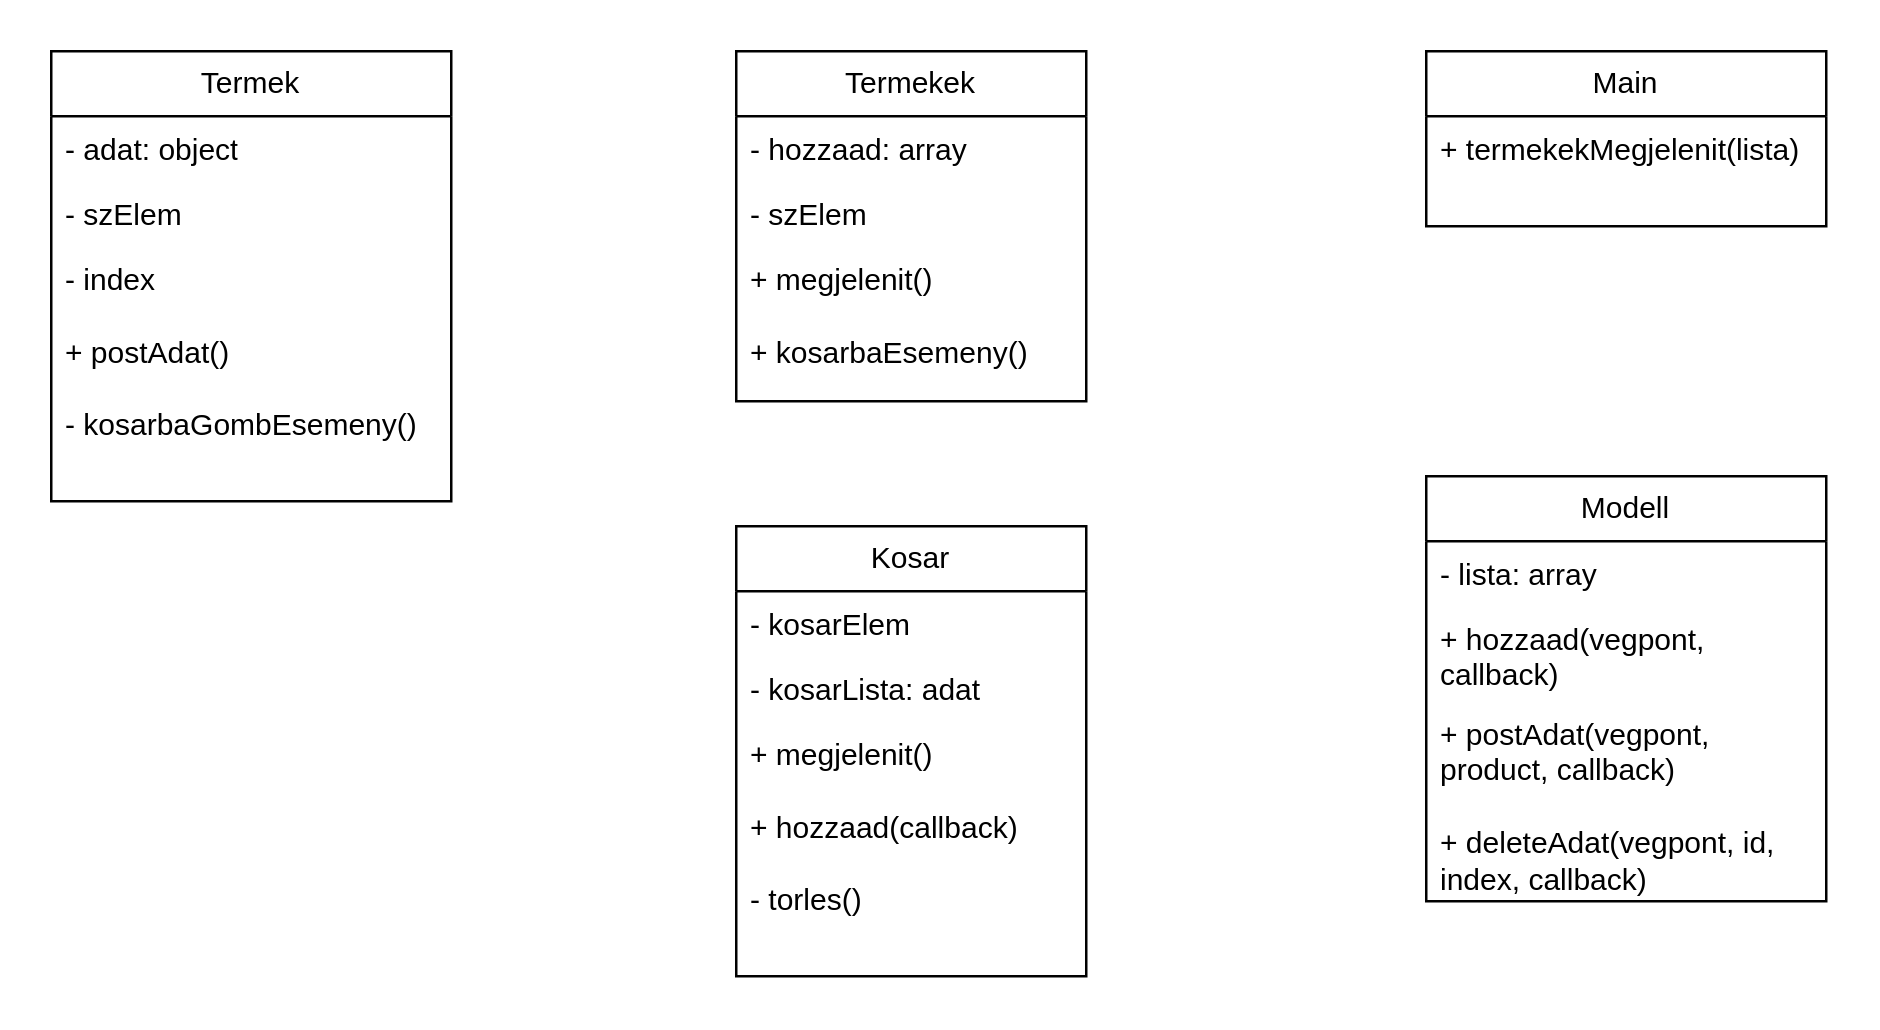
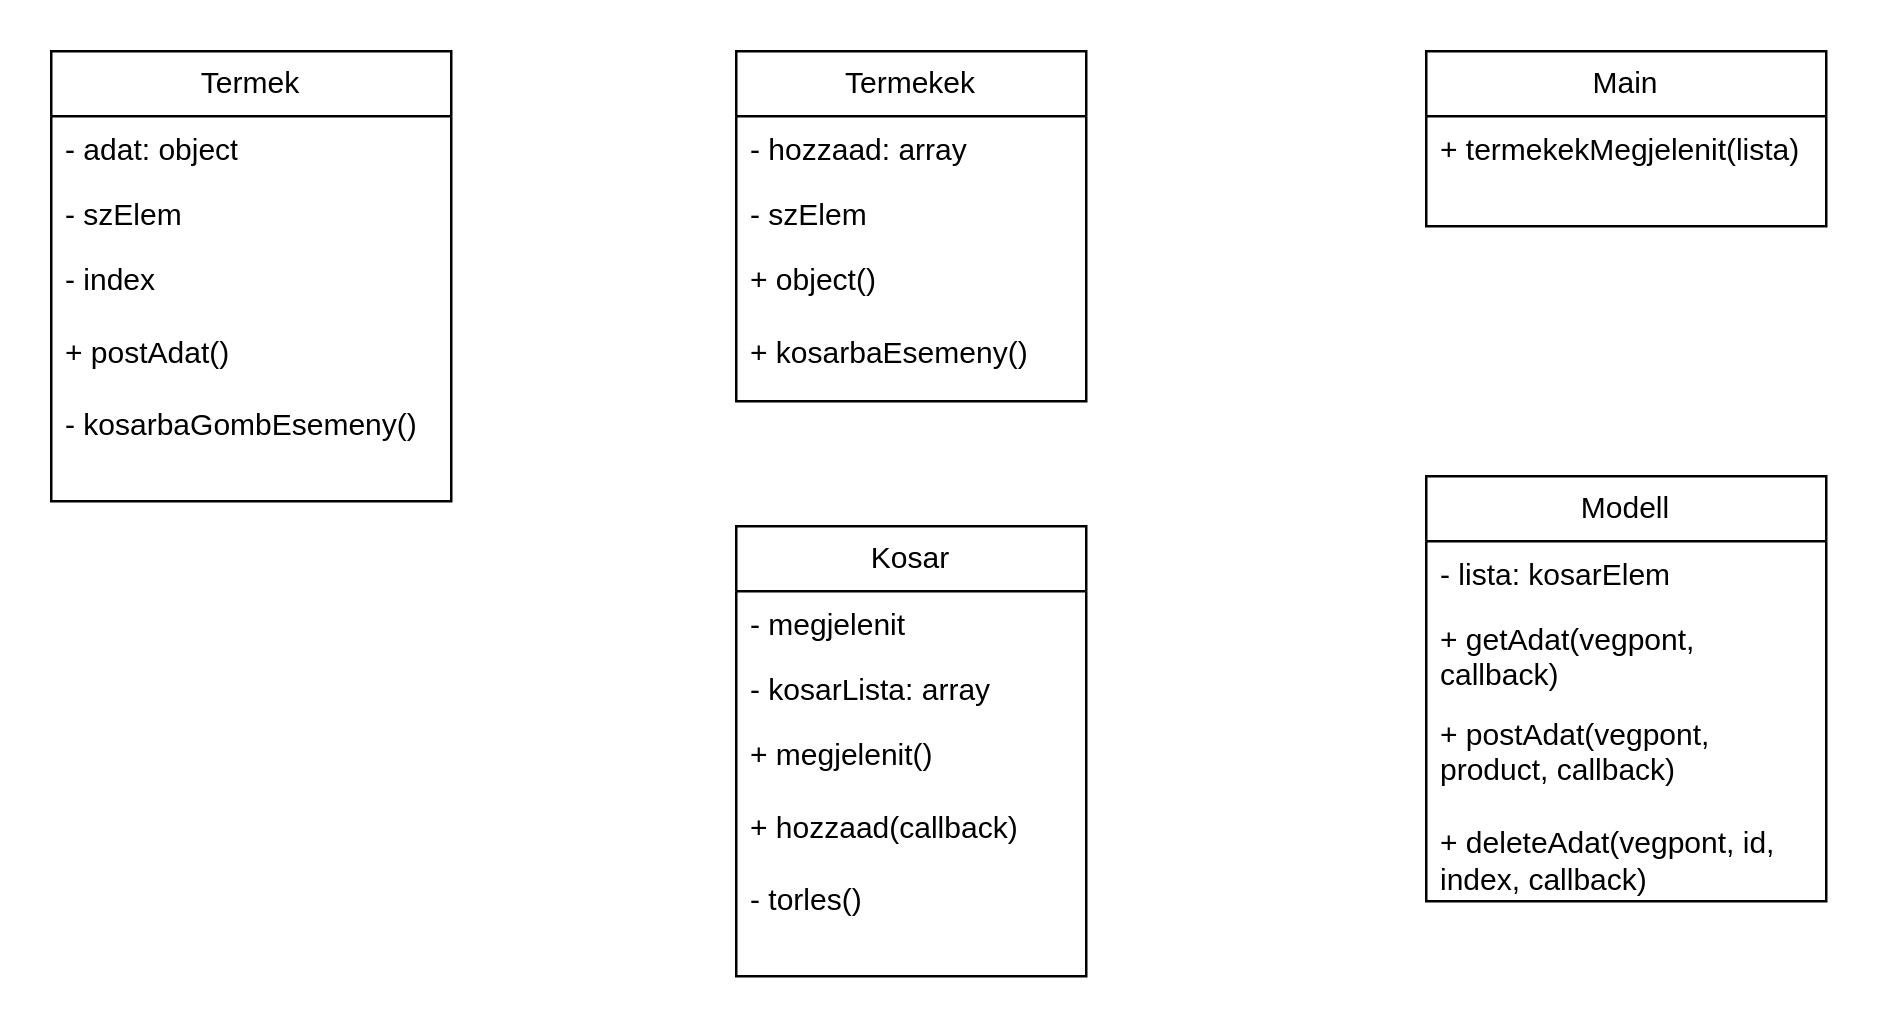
(899, 300) -> (899, 300)
(1539, 577) -> (1569, 577)
(836, 627) -> (840, 627)
(1629, 660) -> (1629, 660)
(887, 692) -> (895, 692)
